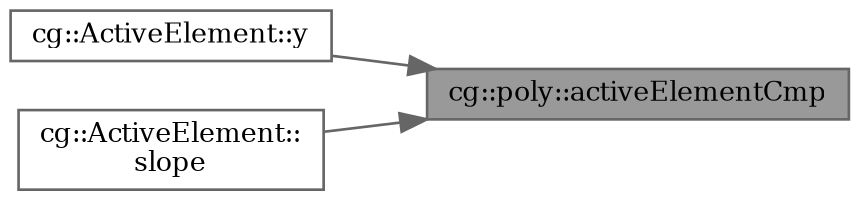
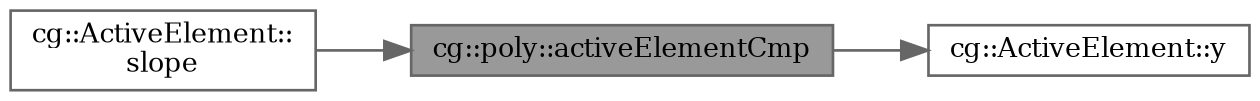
(371, 61) -> (867, 50)
